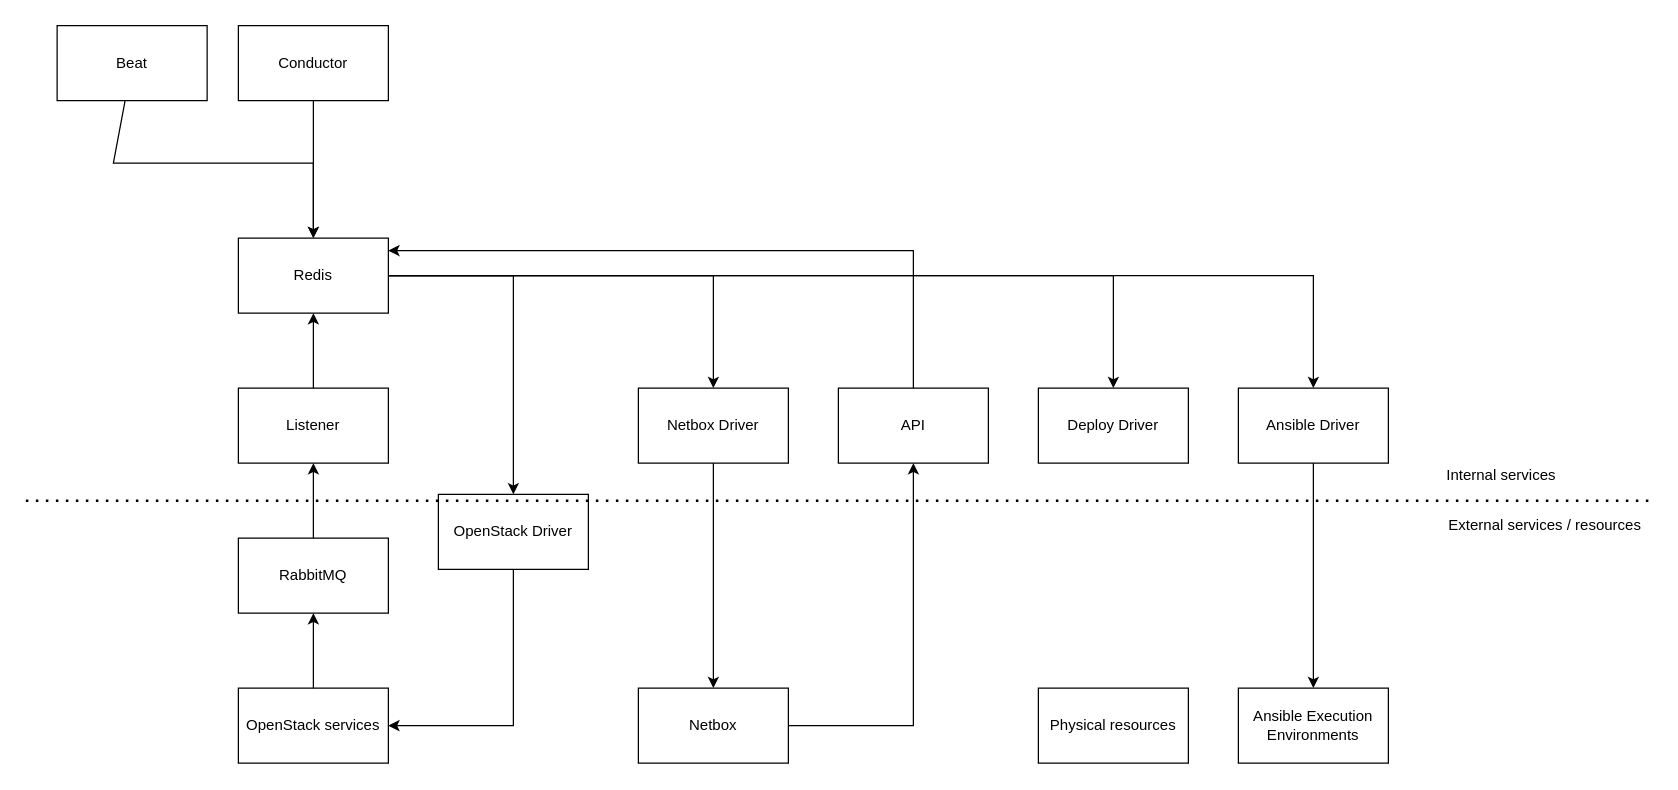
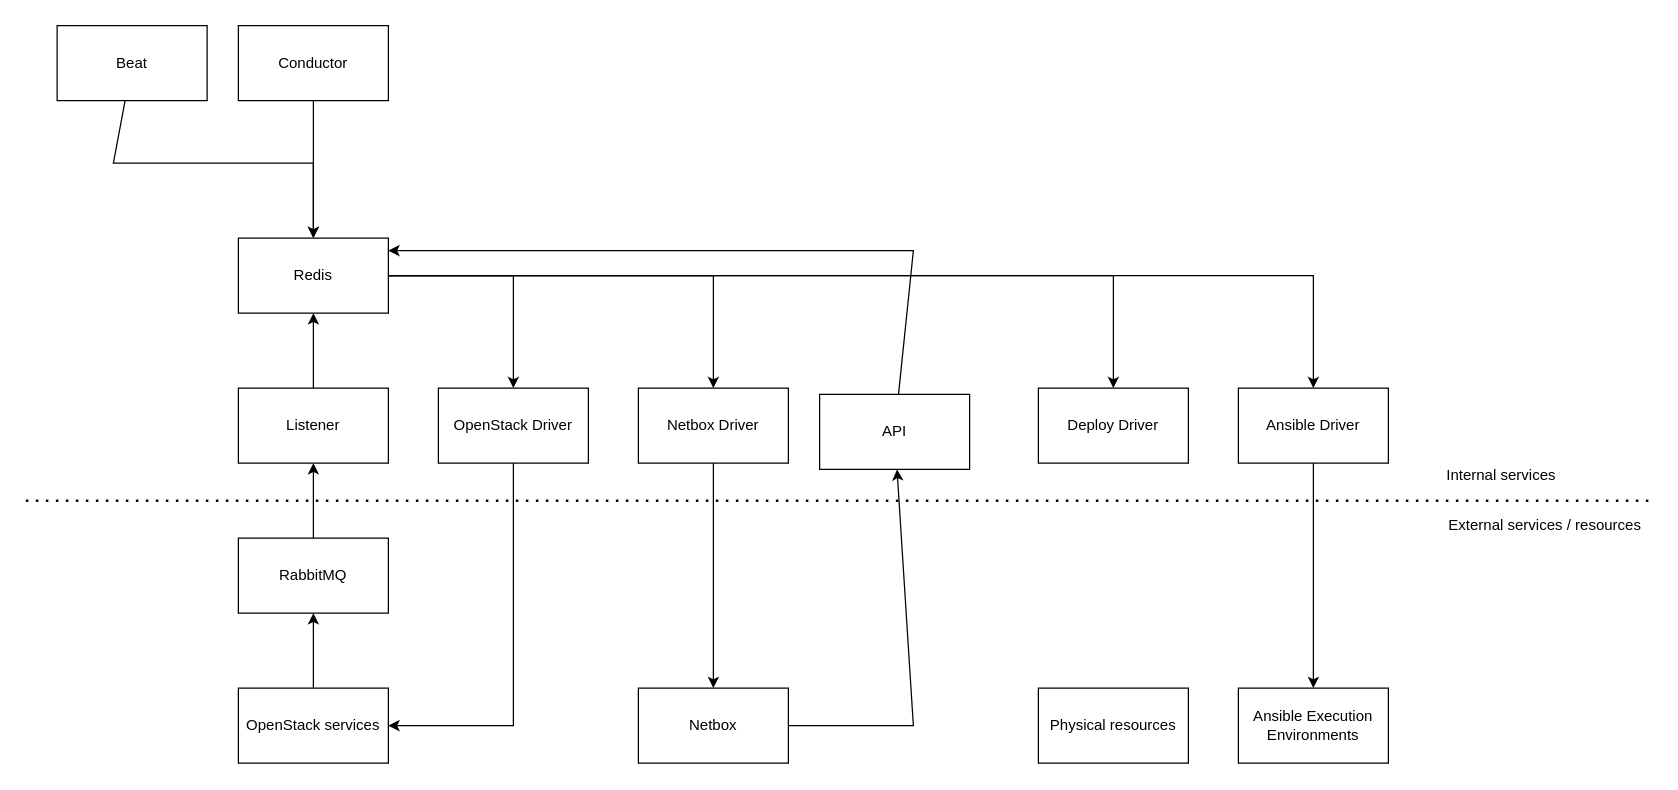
(913, 426) -> (894, 432)
(513, 532) -> (513, 426)
